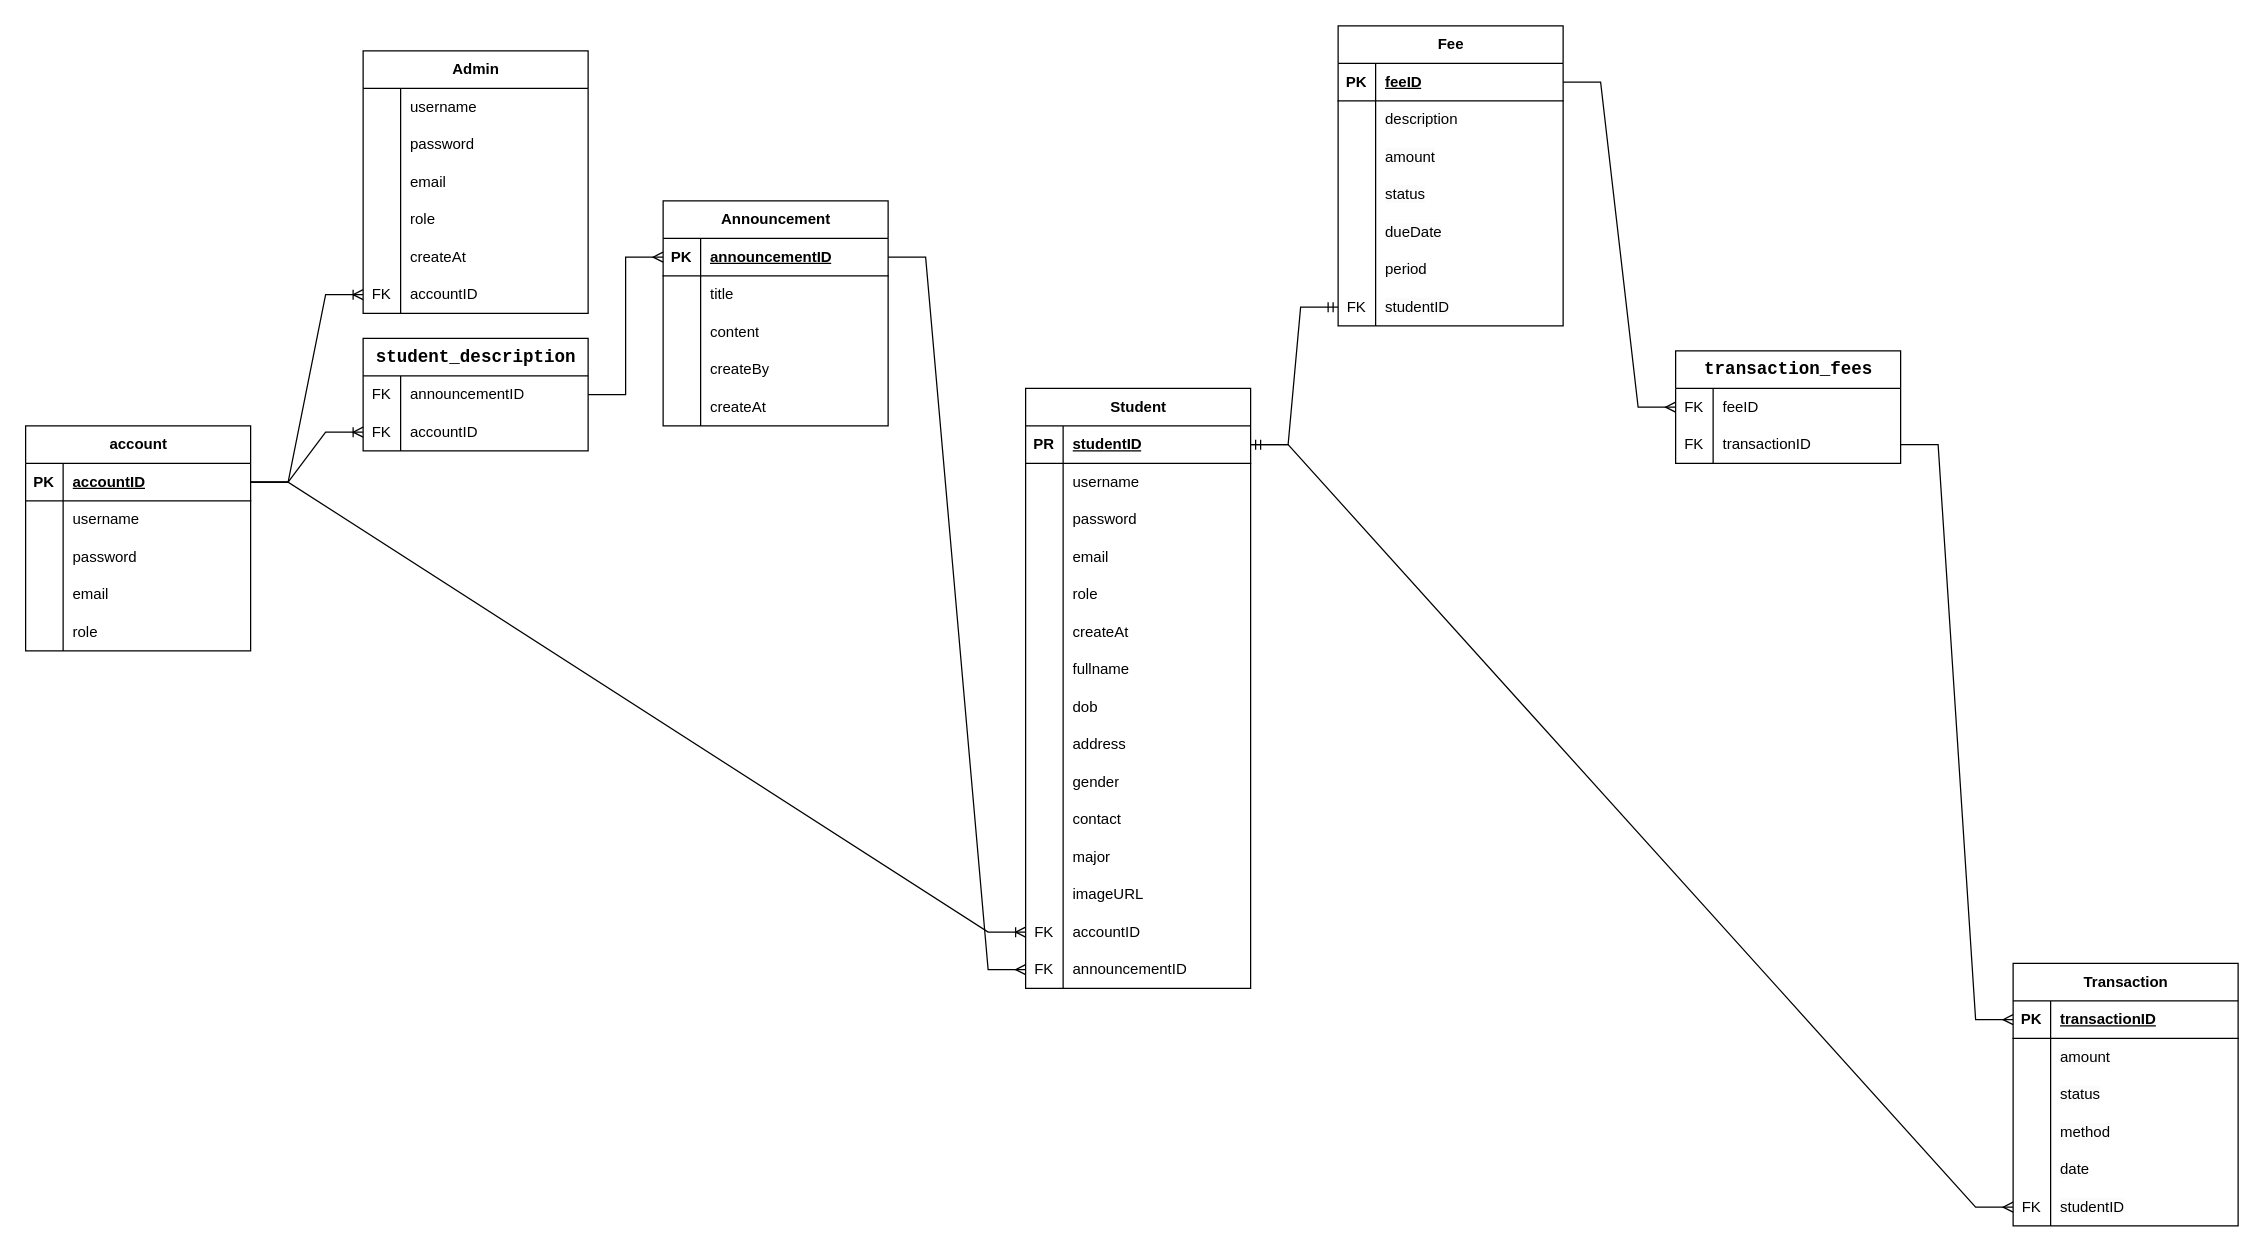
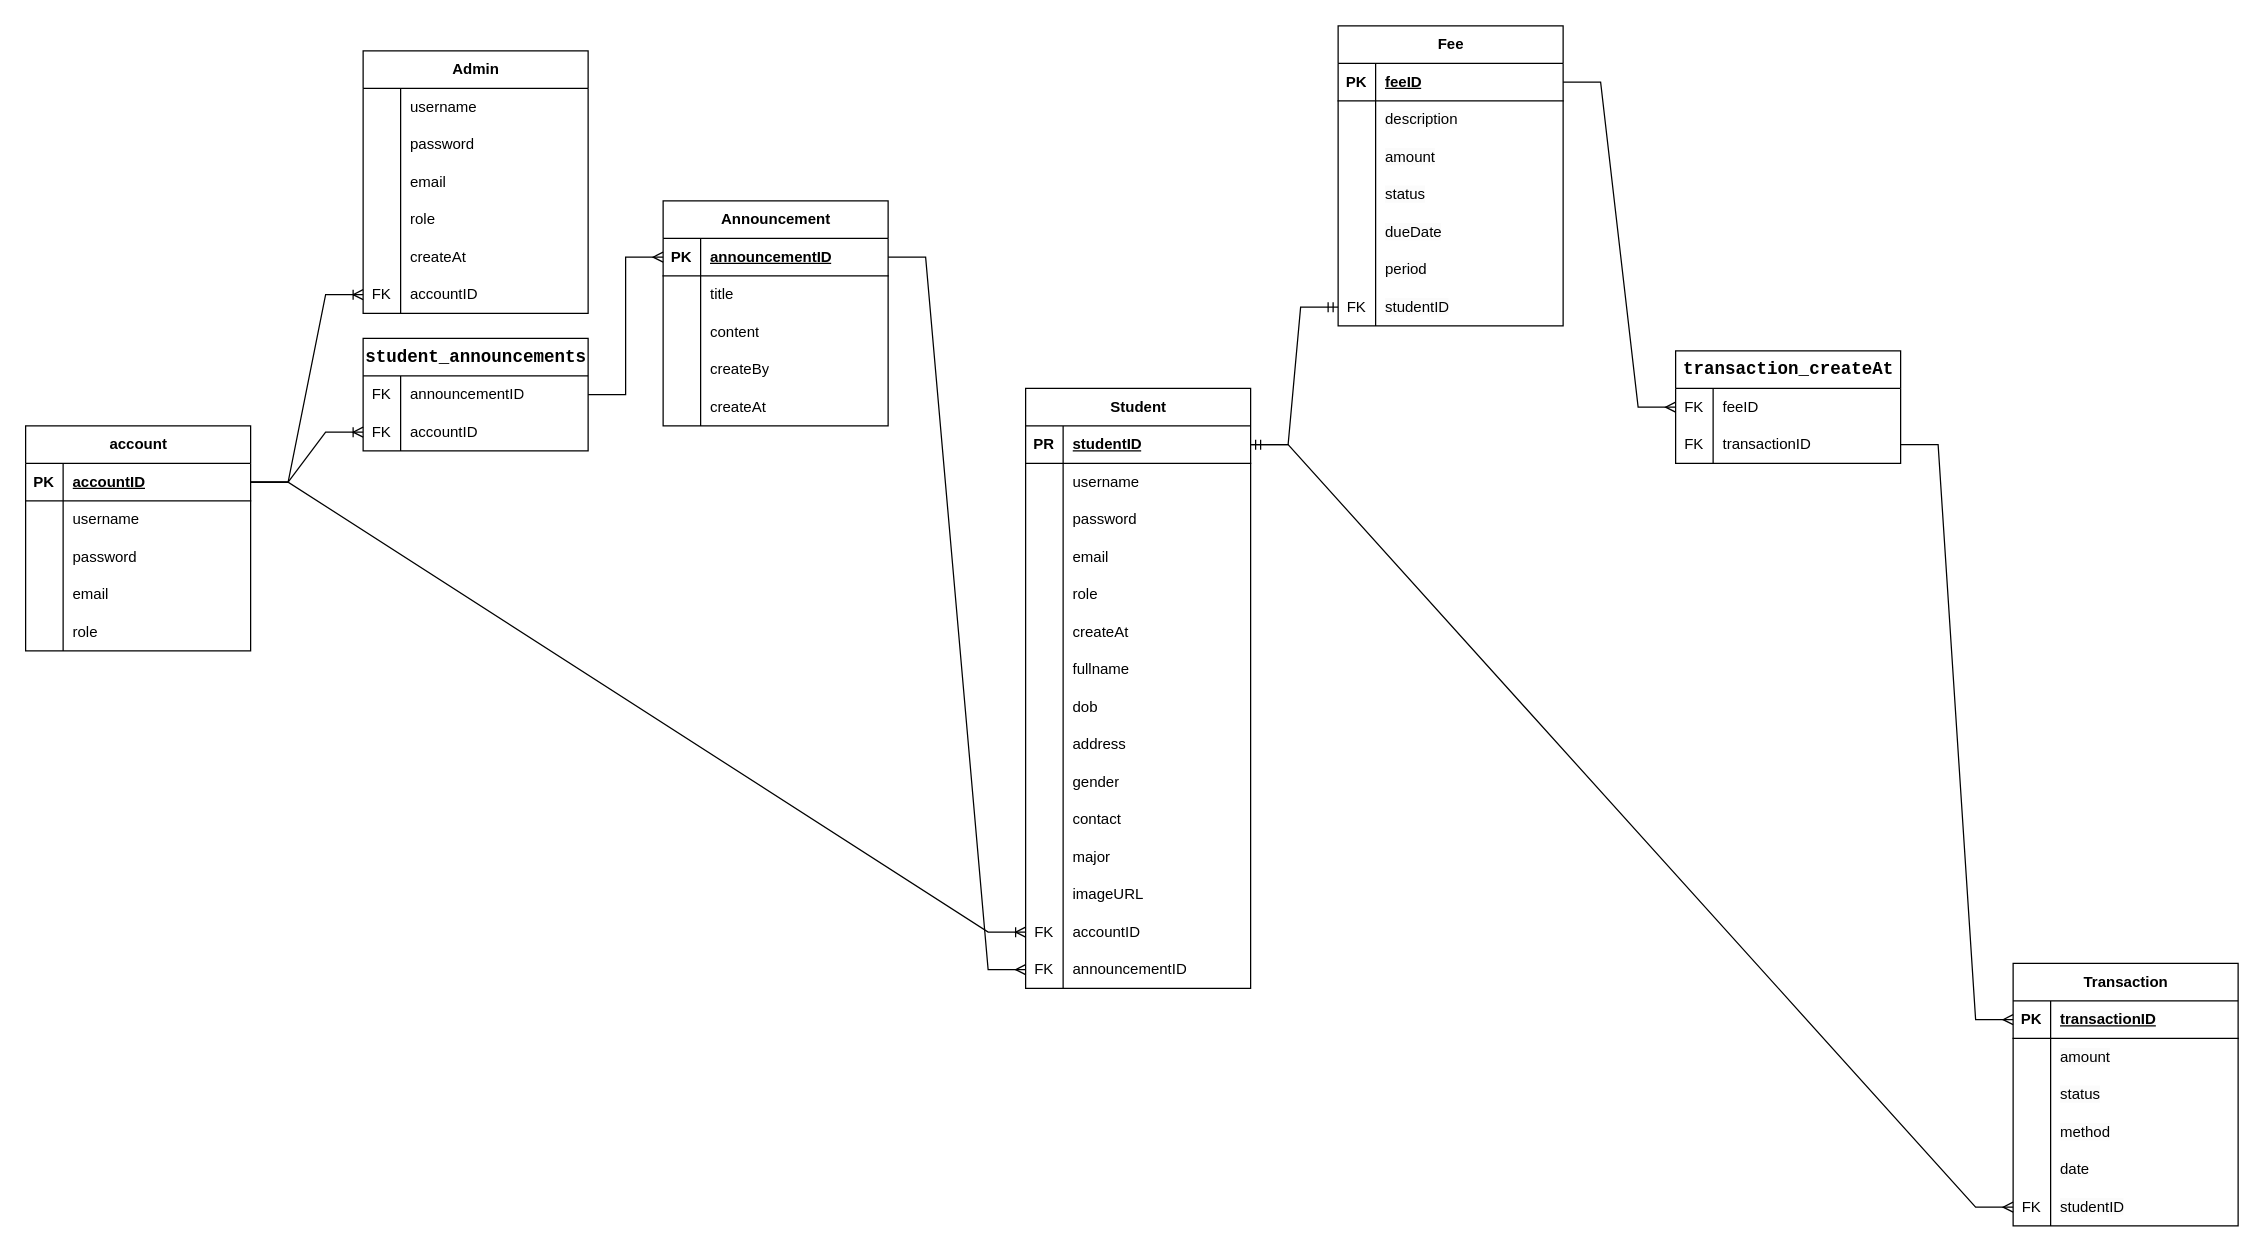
(476, 357) -> (476, 357)
(1789, 369) -> (1789, 369)
